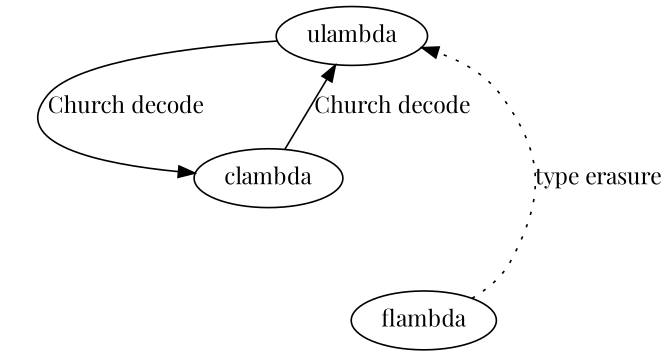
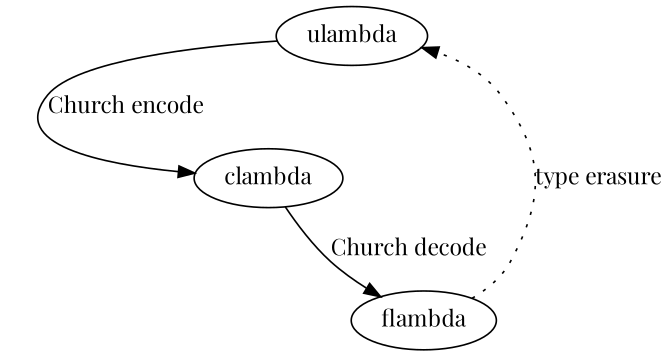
(126, 107) -> (126, 107)
(306, 114) -> (321, 252)
